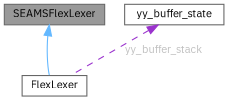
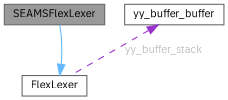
(174, 15) -> (174, 15)
(47, 55) -> (62, 45)
